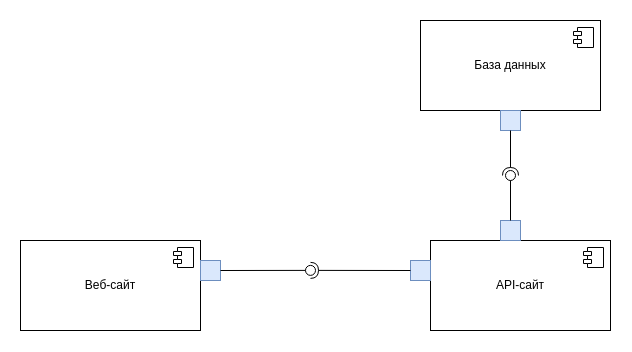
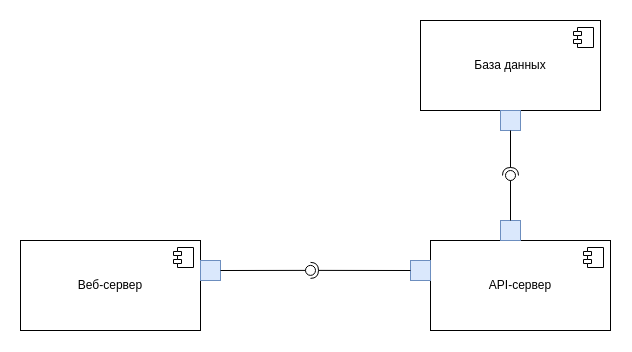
(111, 286) -> (111, 286)
(521, 286) -> (521, 286)
